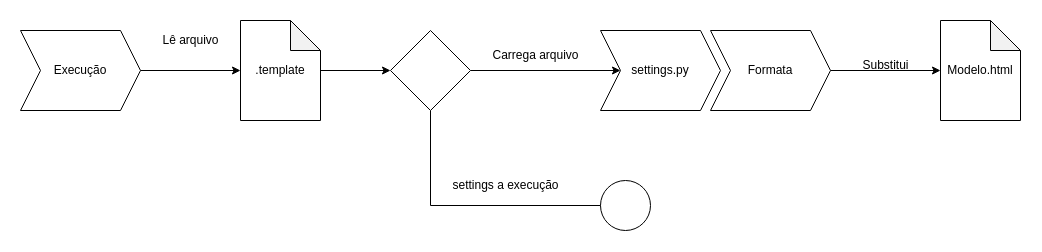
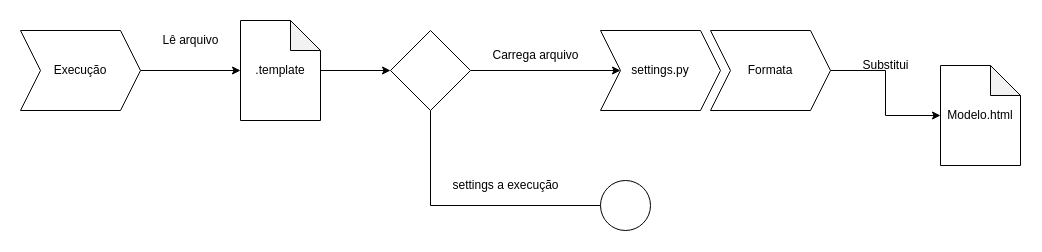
(981, 71) -> (981, 116)
